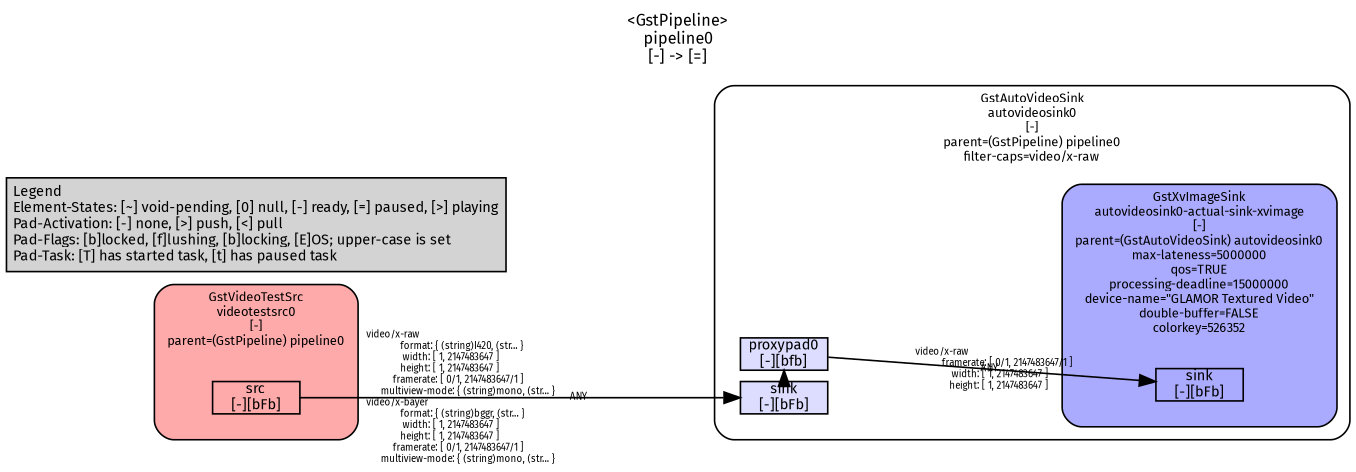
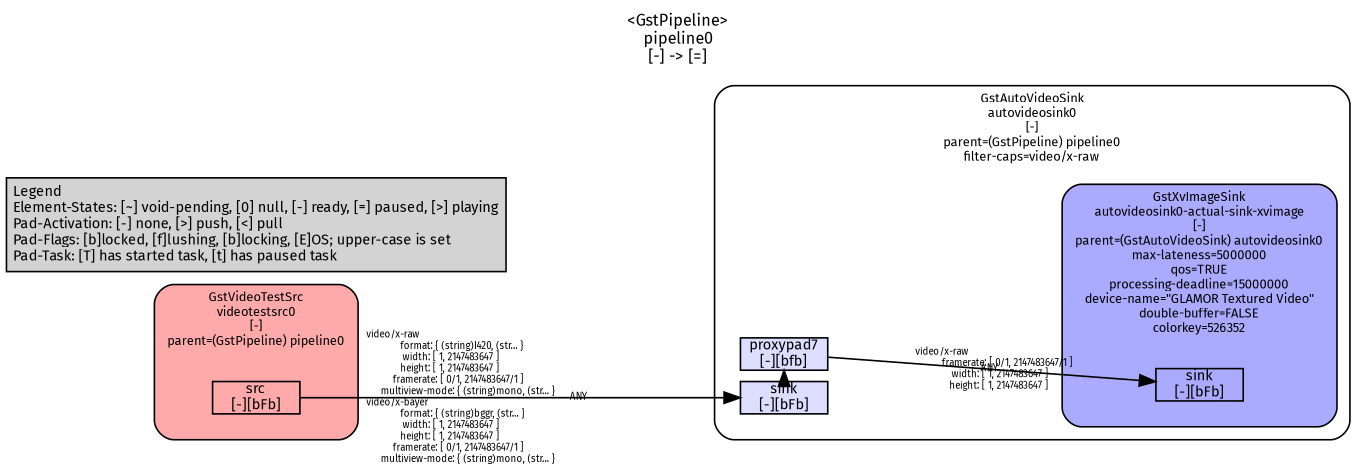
(784, 354) -> (784, 354)
